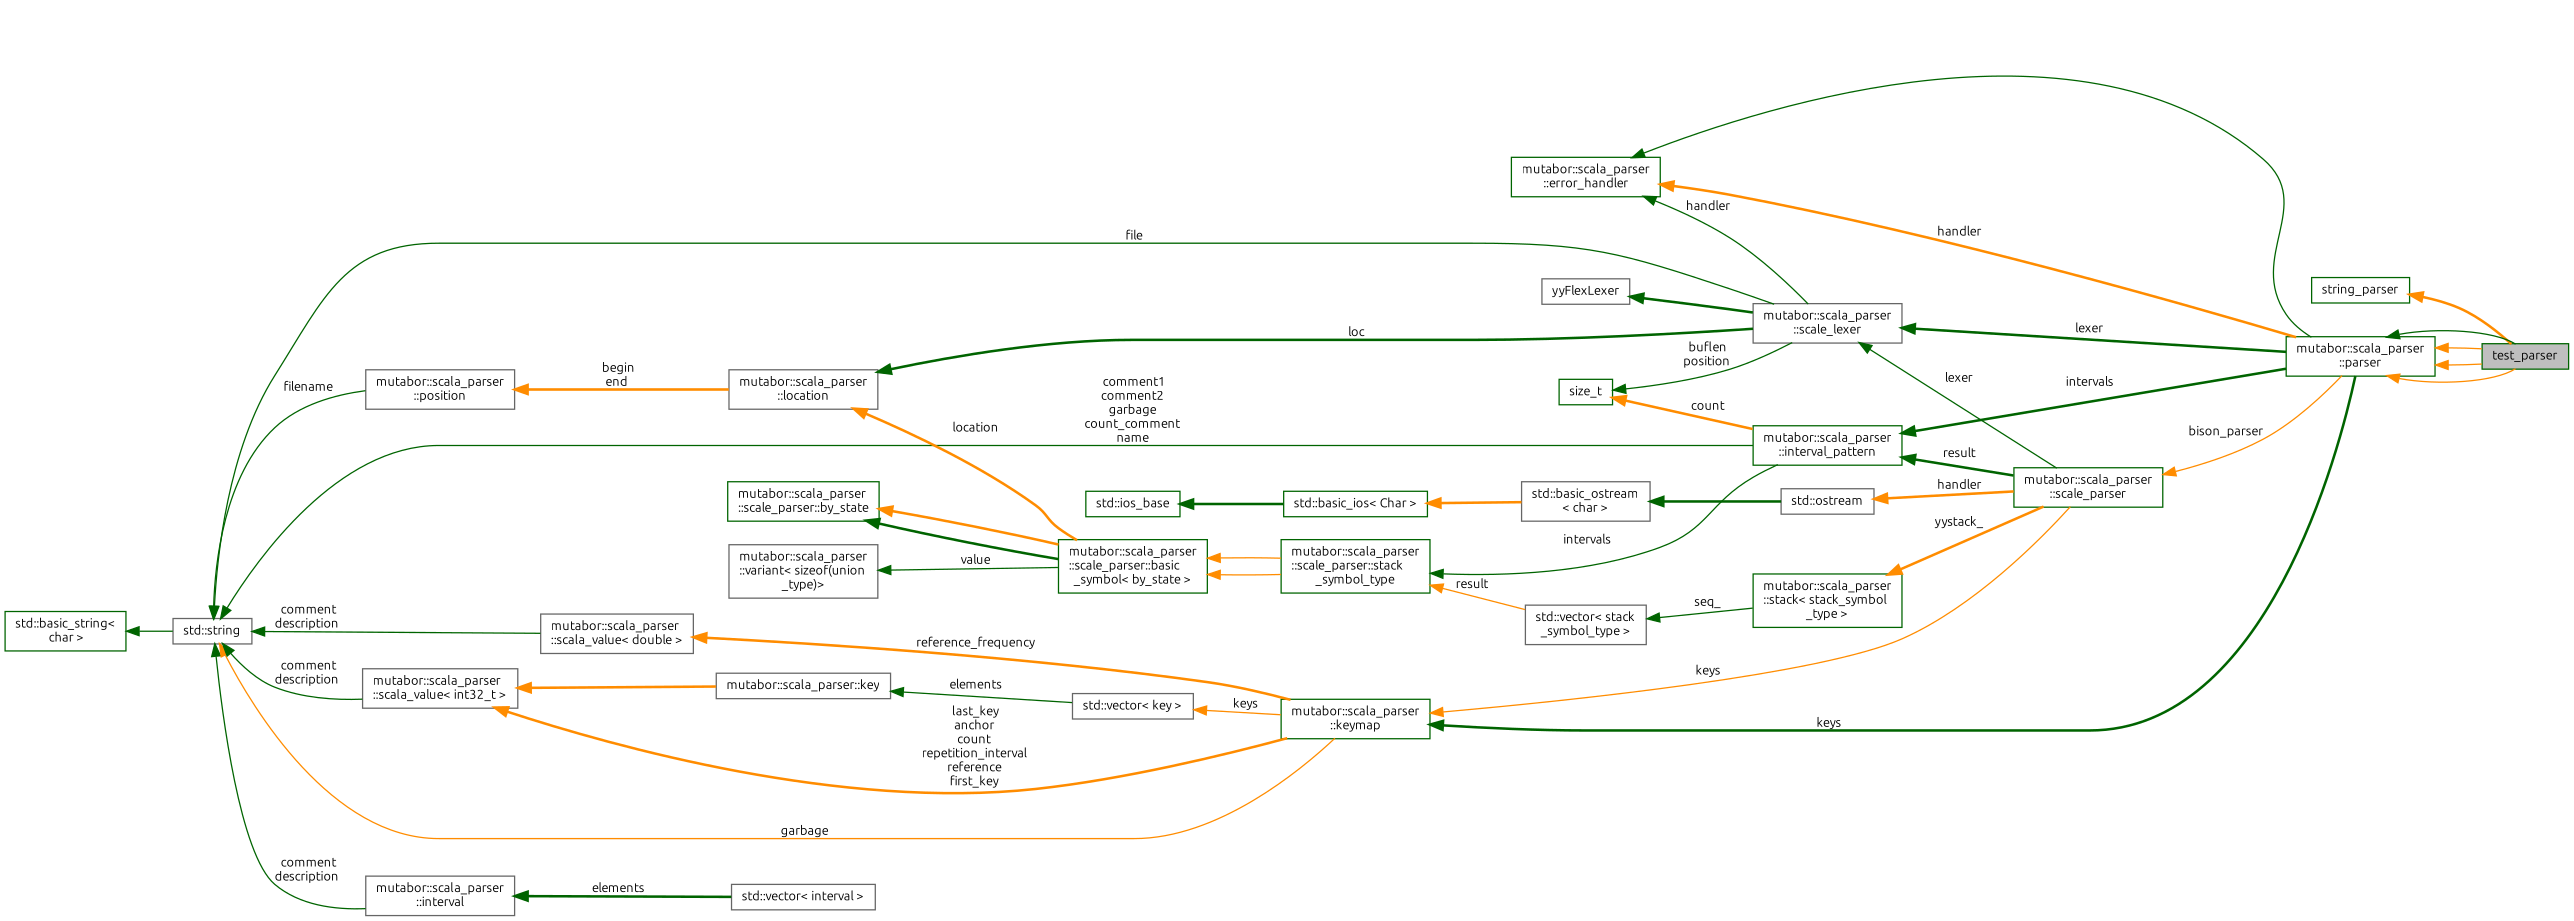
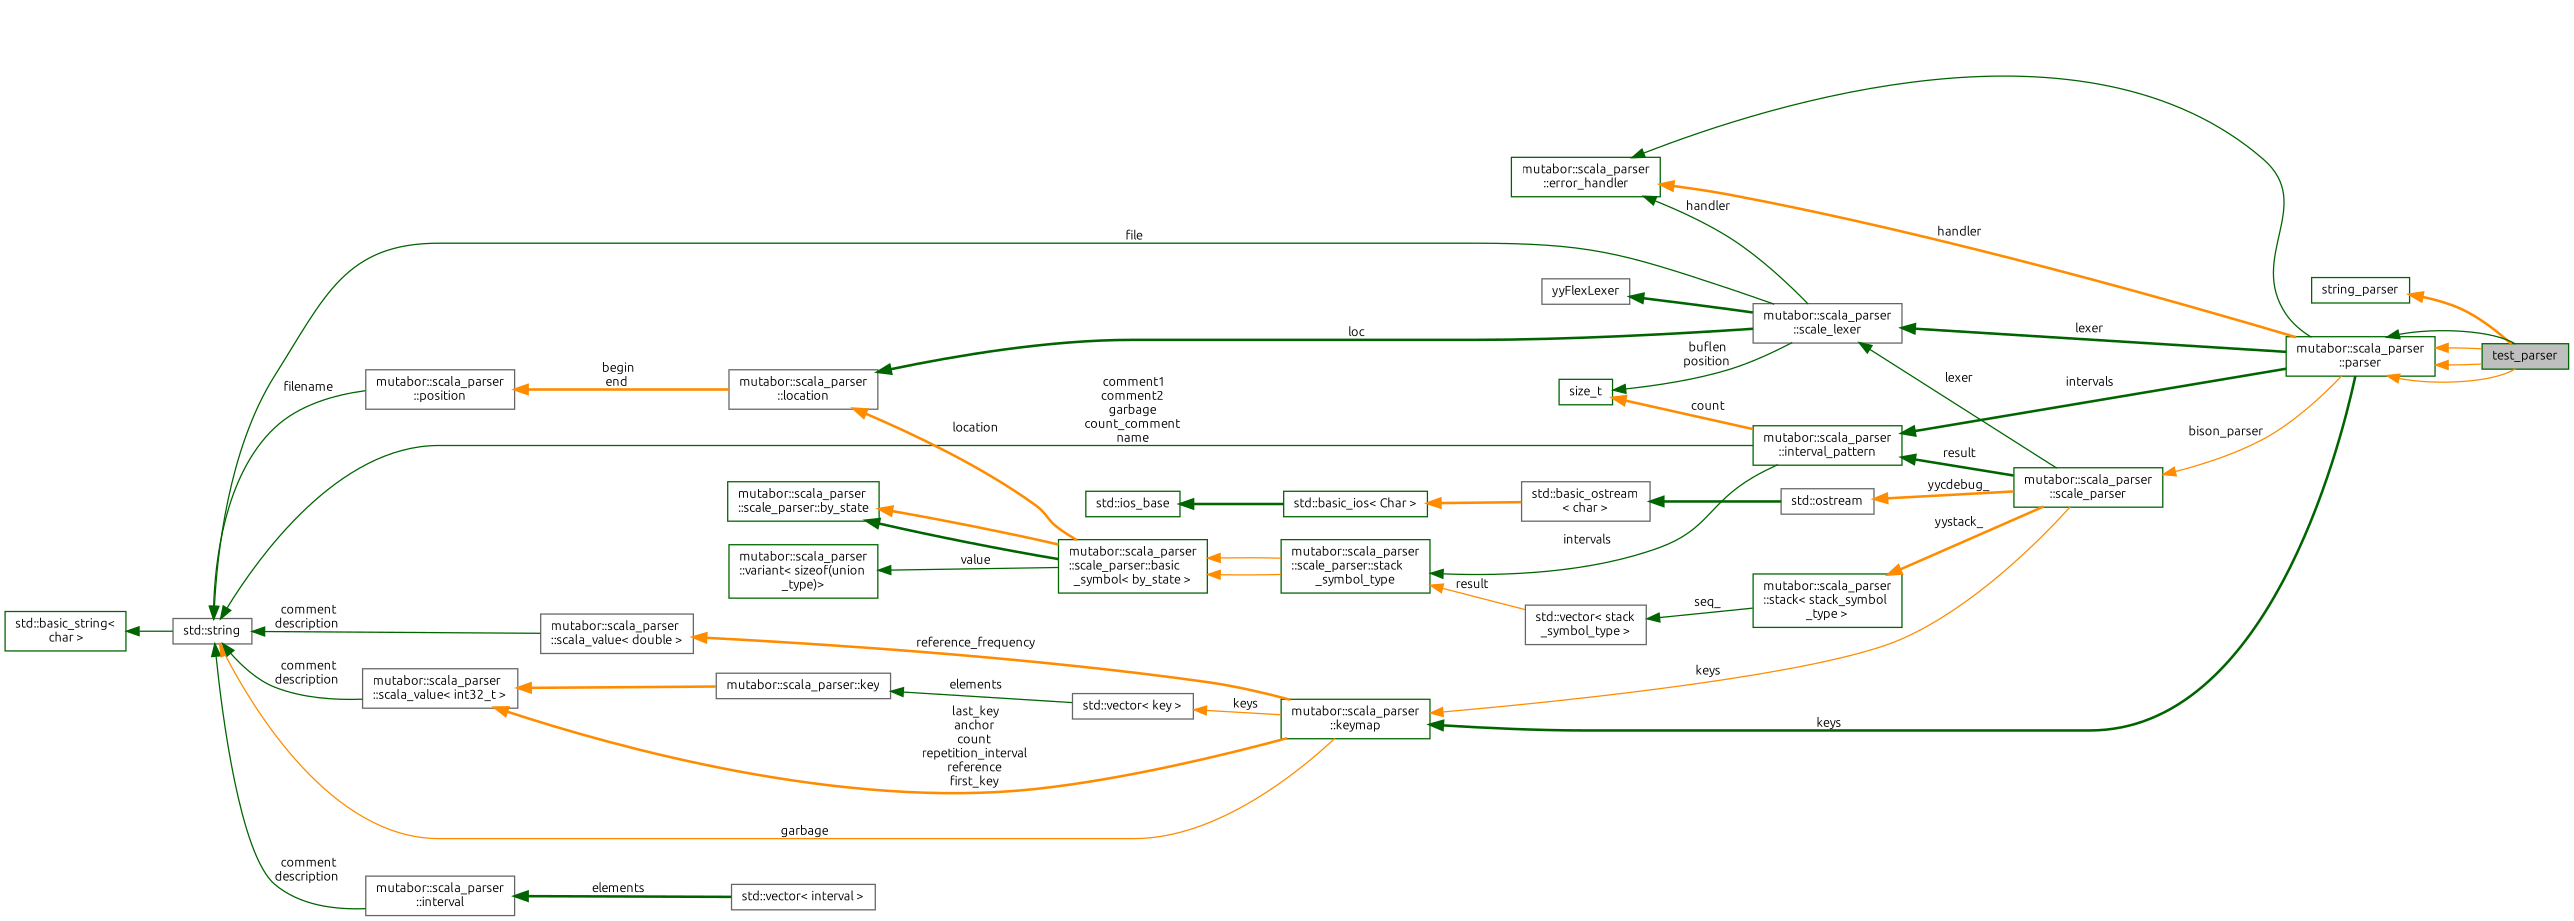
(1958, 486) -> (1958, 486)
(803, 571) -> (803, 571)
